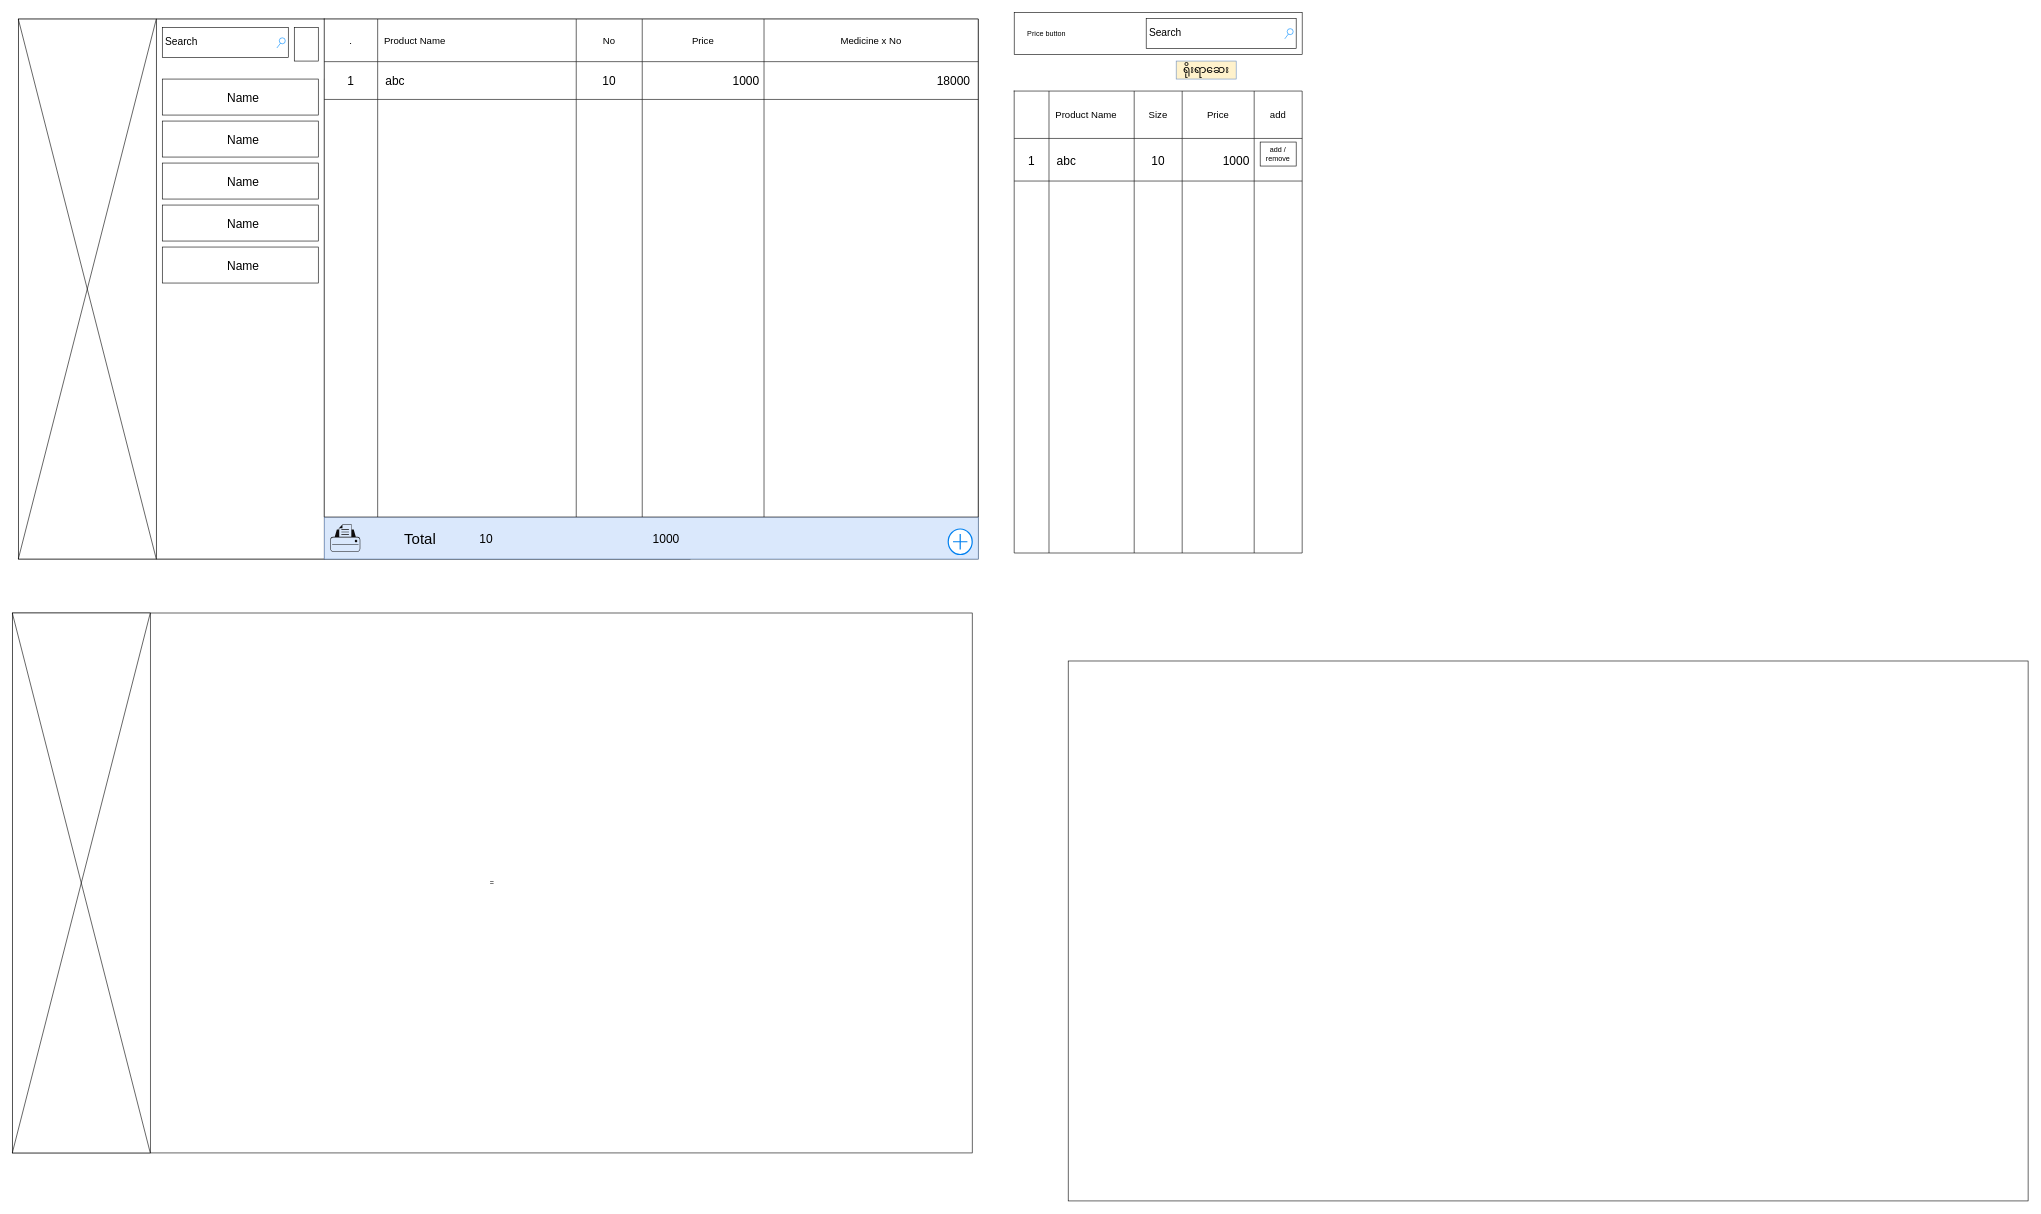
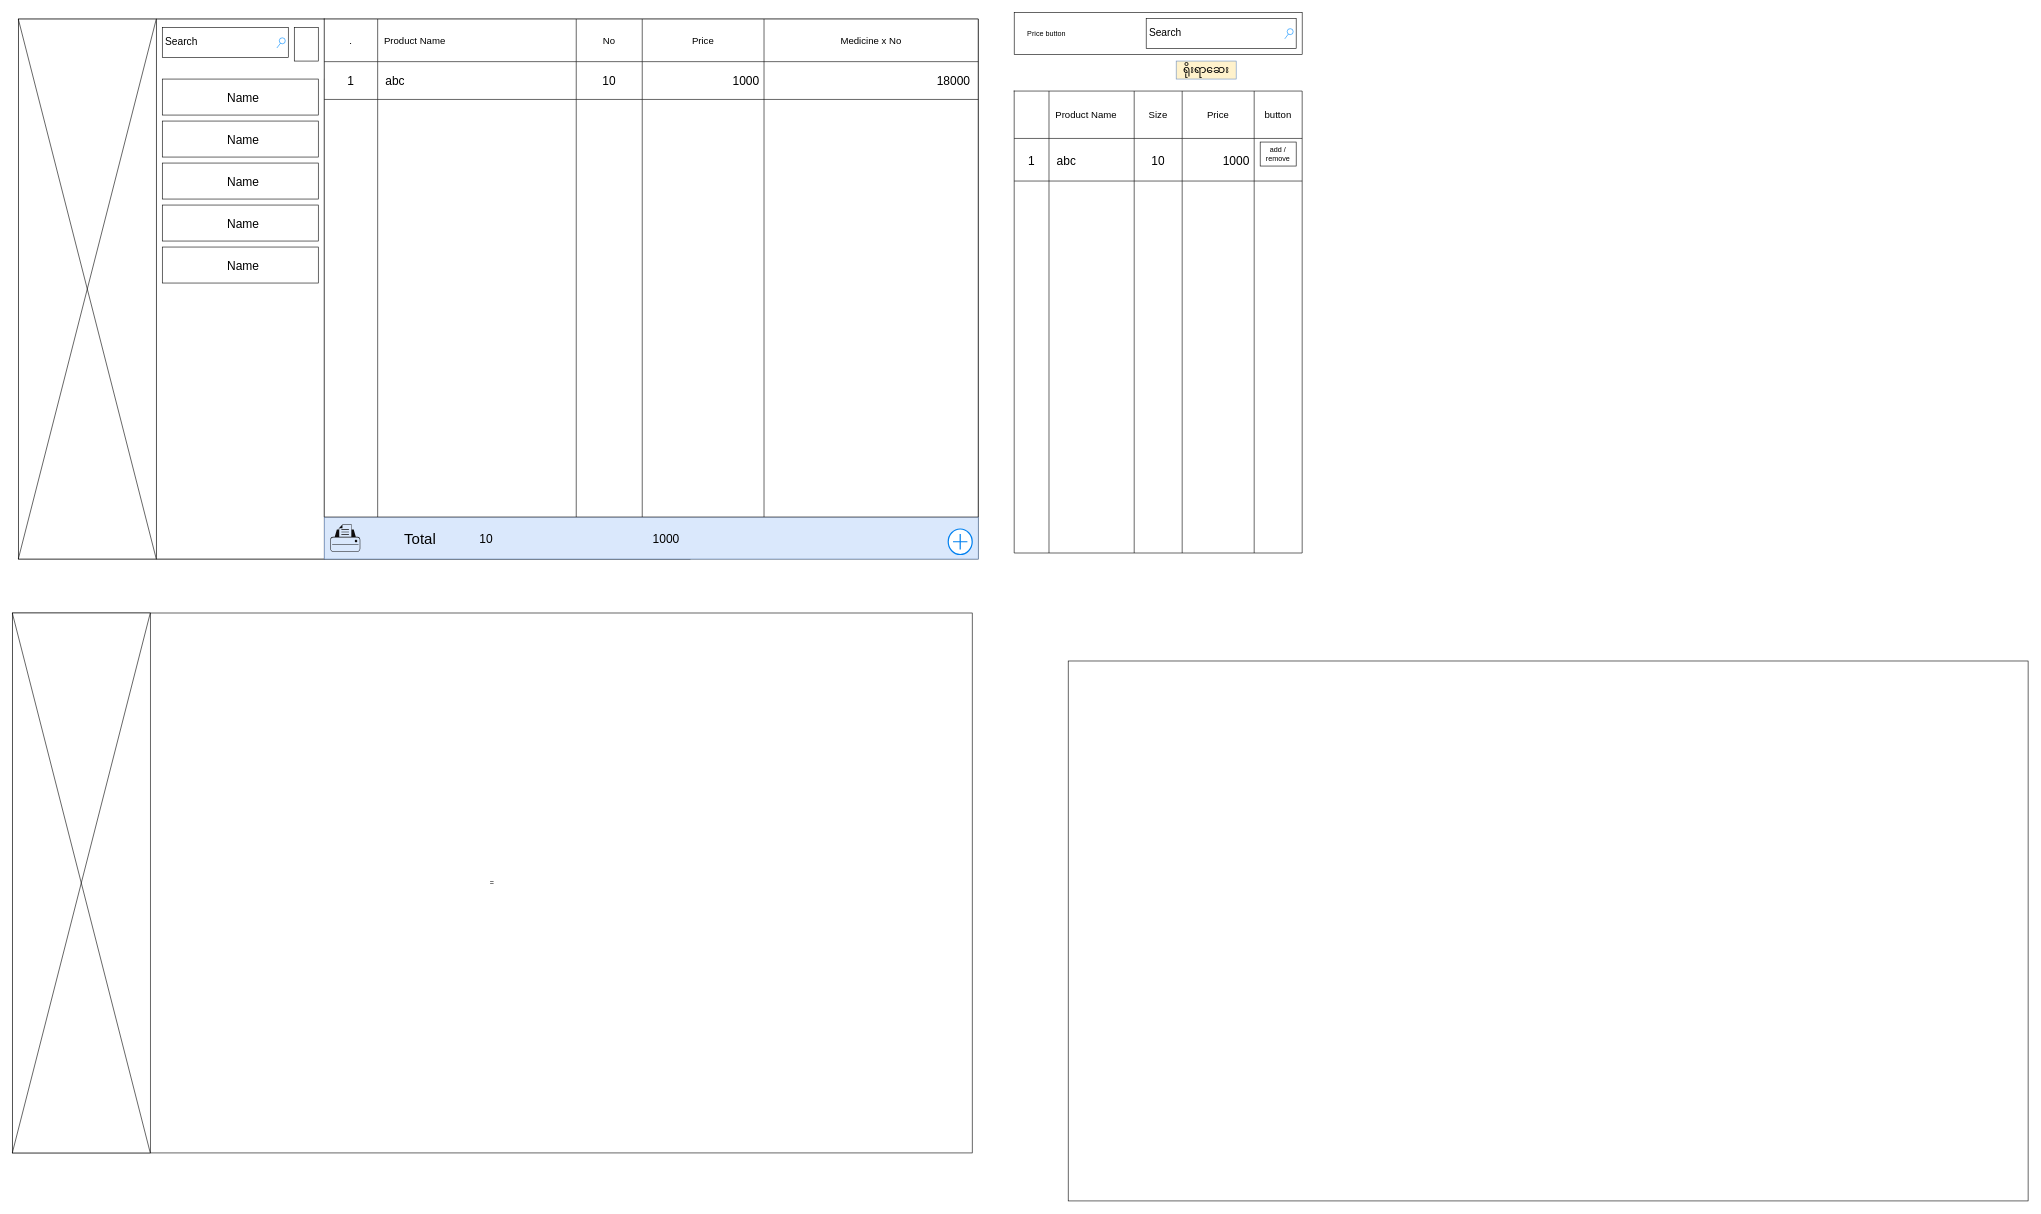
(1278, 115) -> (1278, 115)
